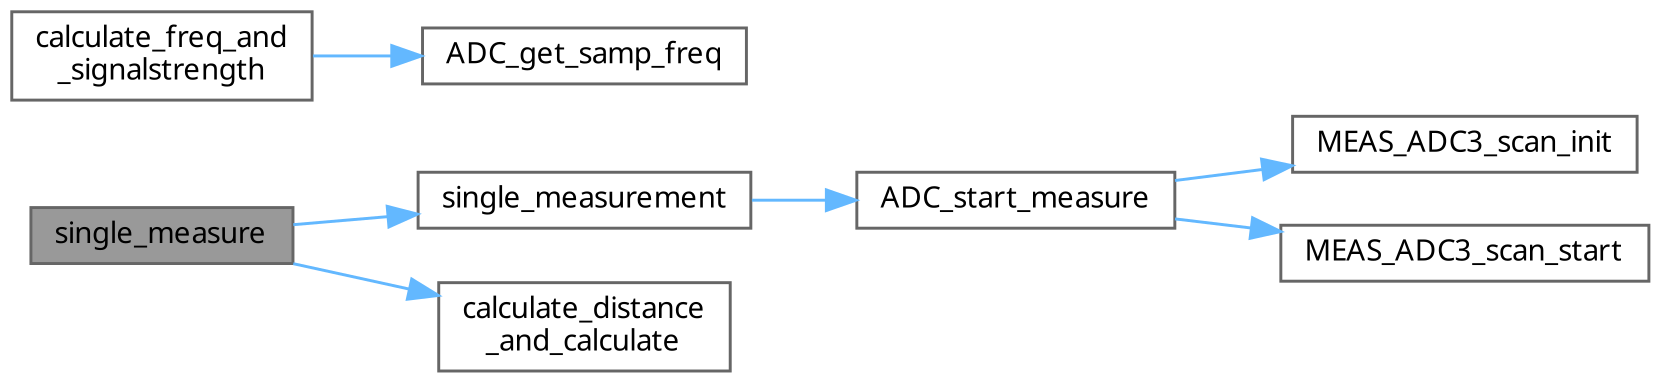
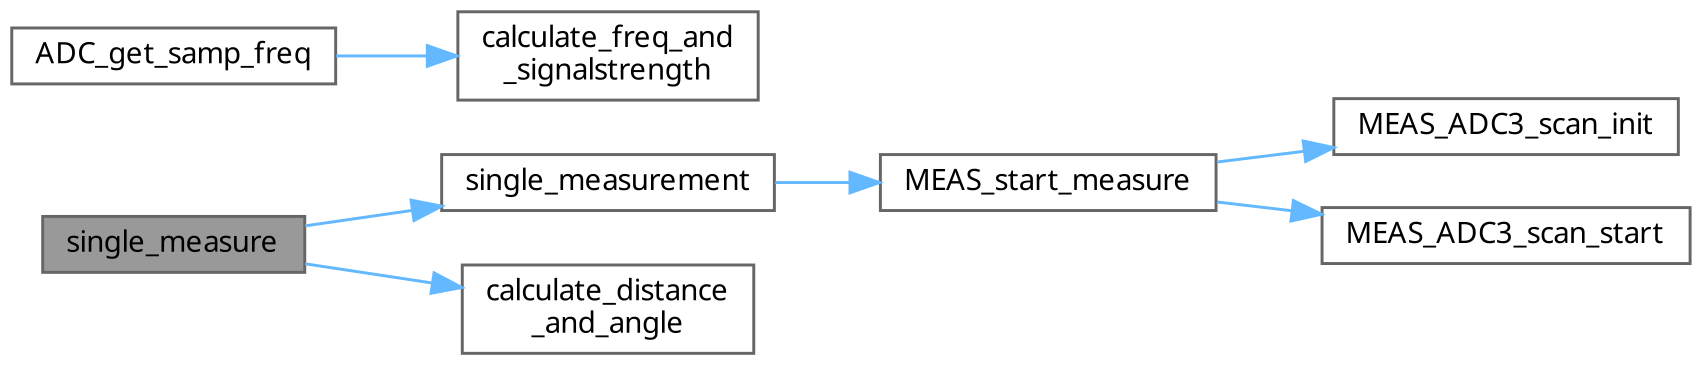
(352, 56) -> (382, 56)
(1016, 200) -> (1048, 183)
(584, 327) -> (608, 309)
